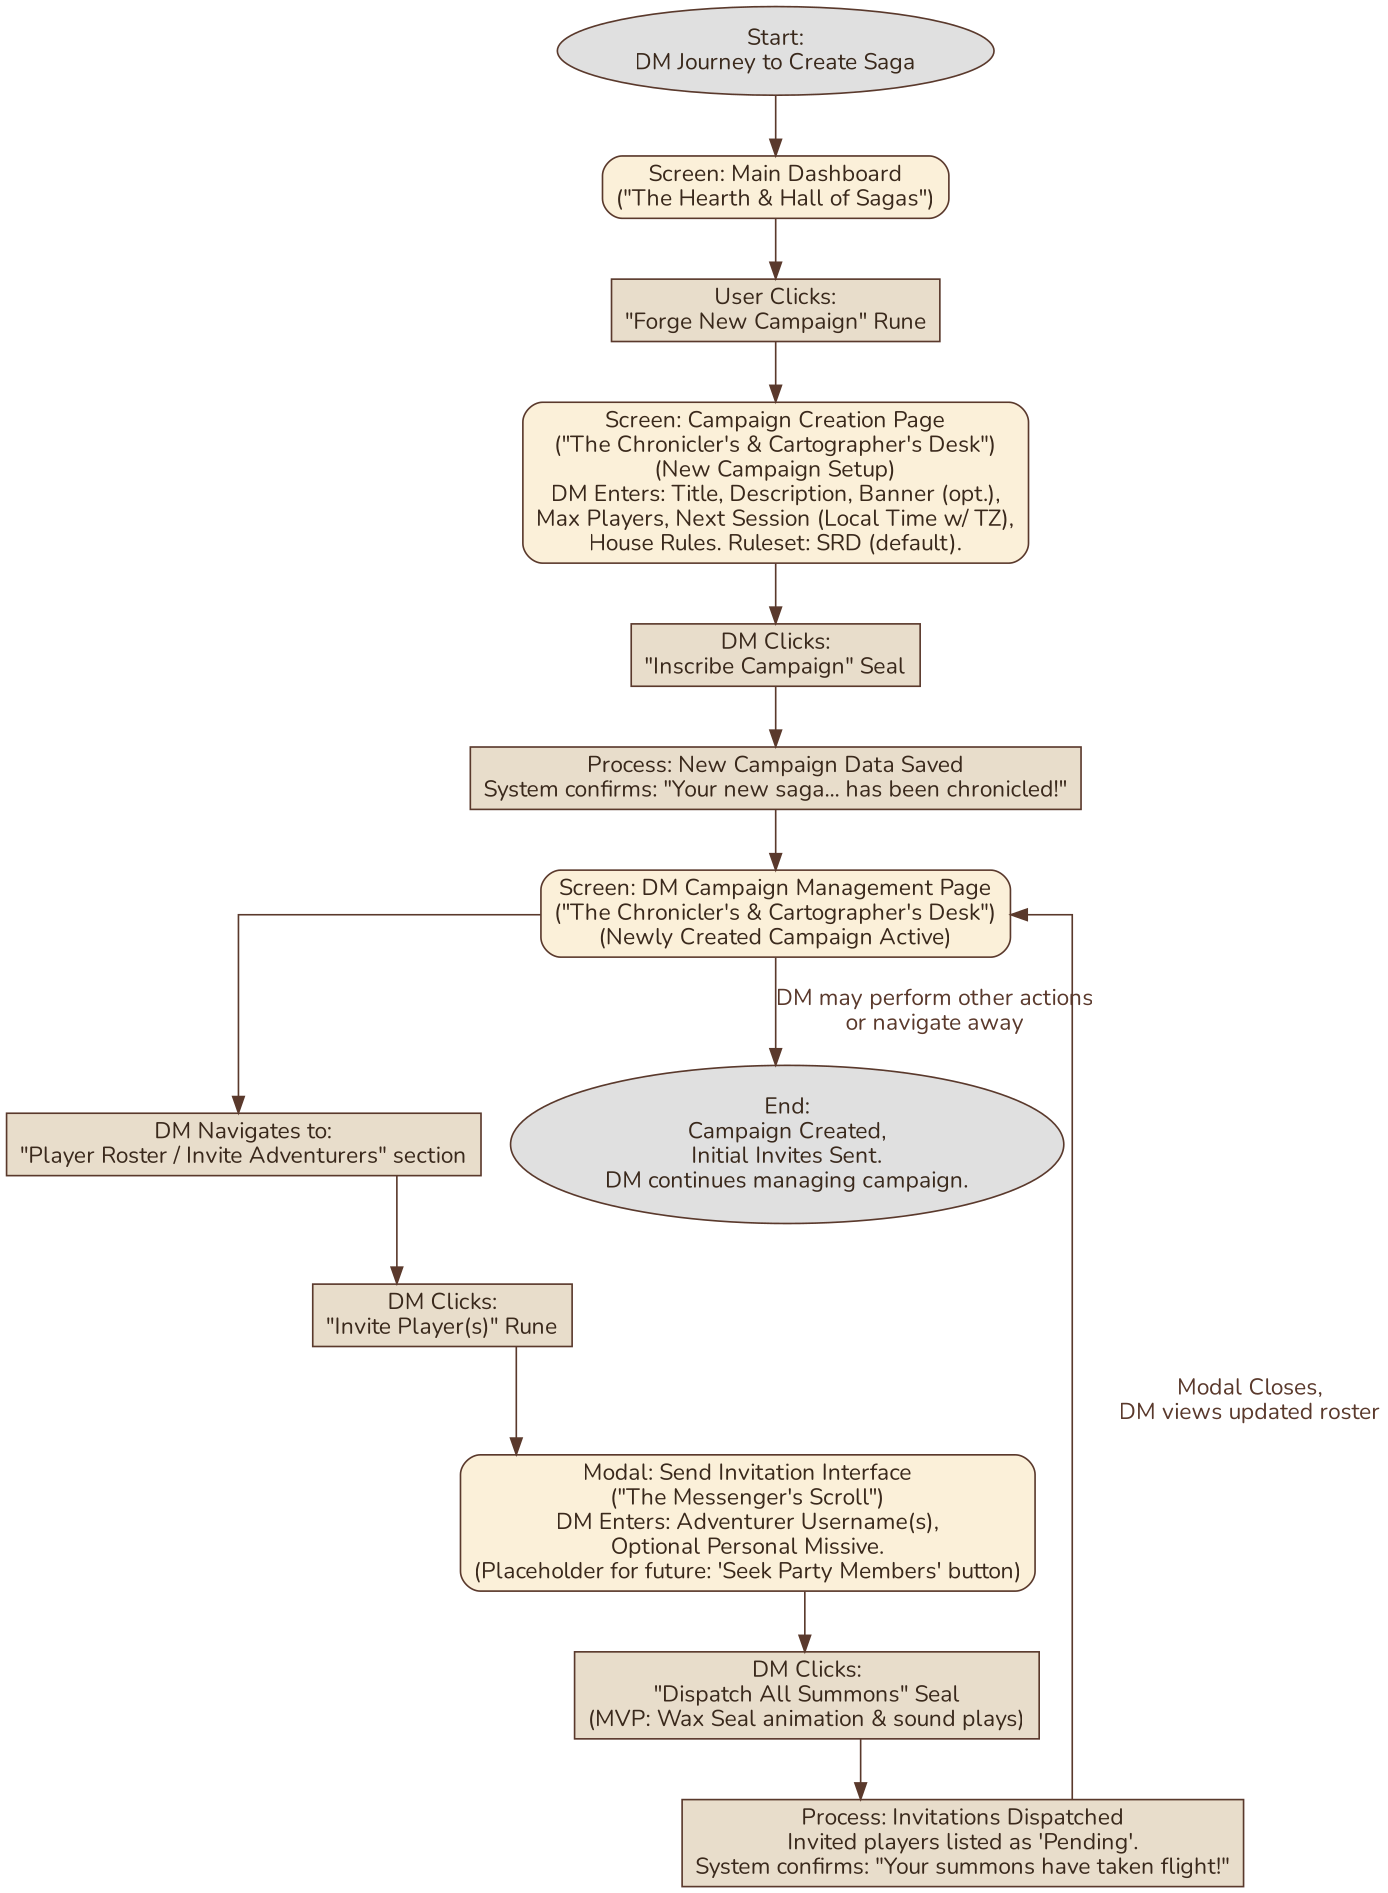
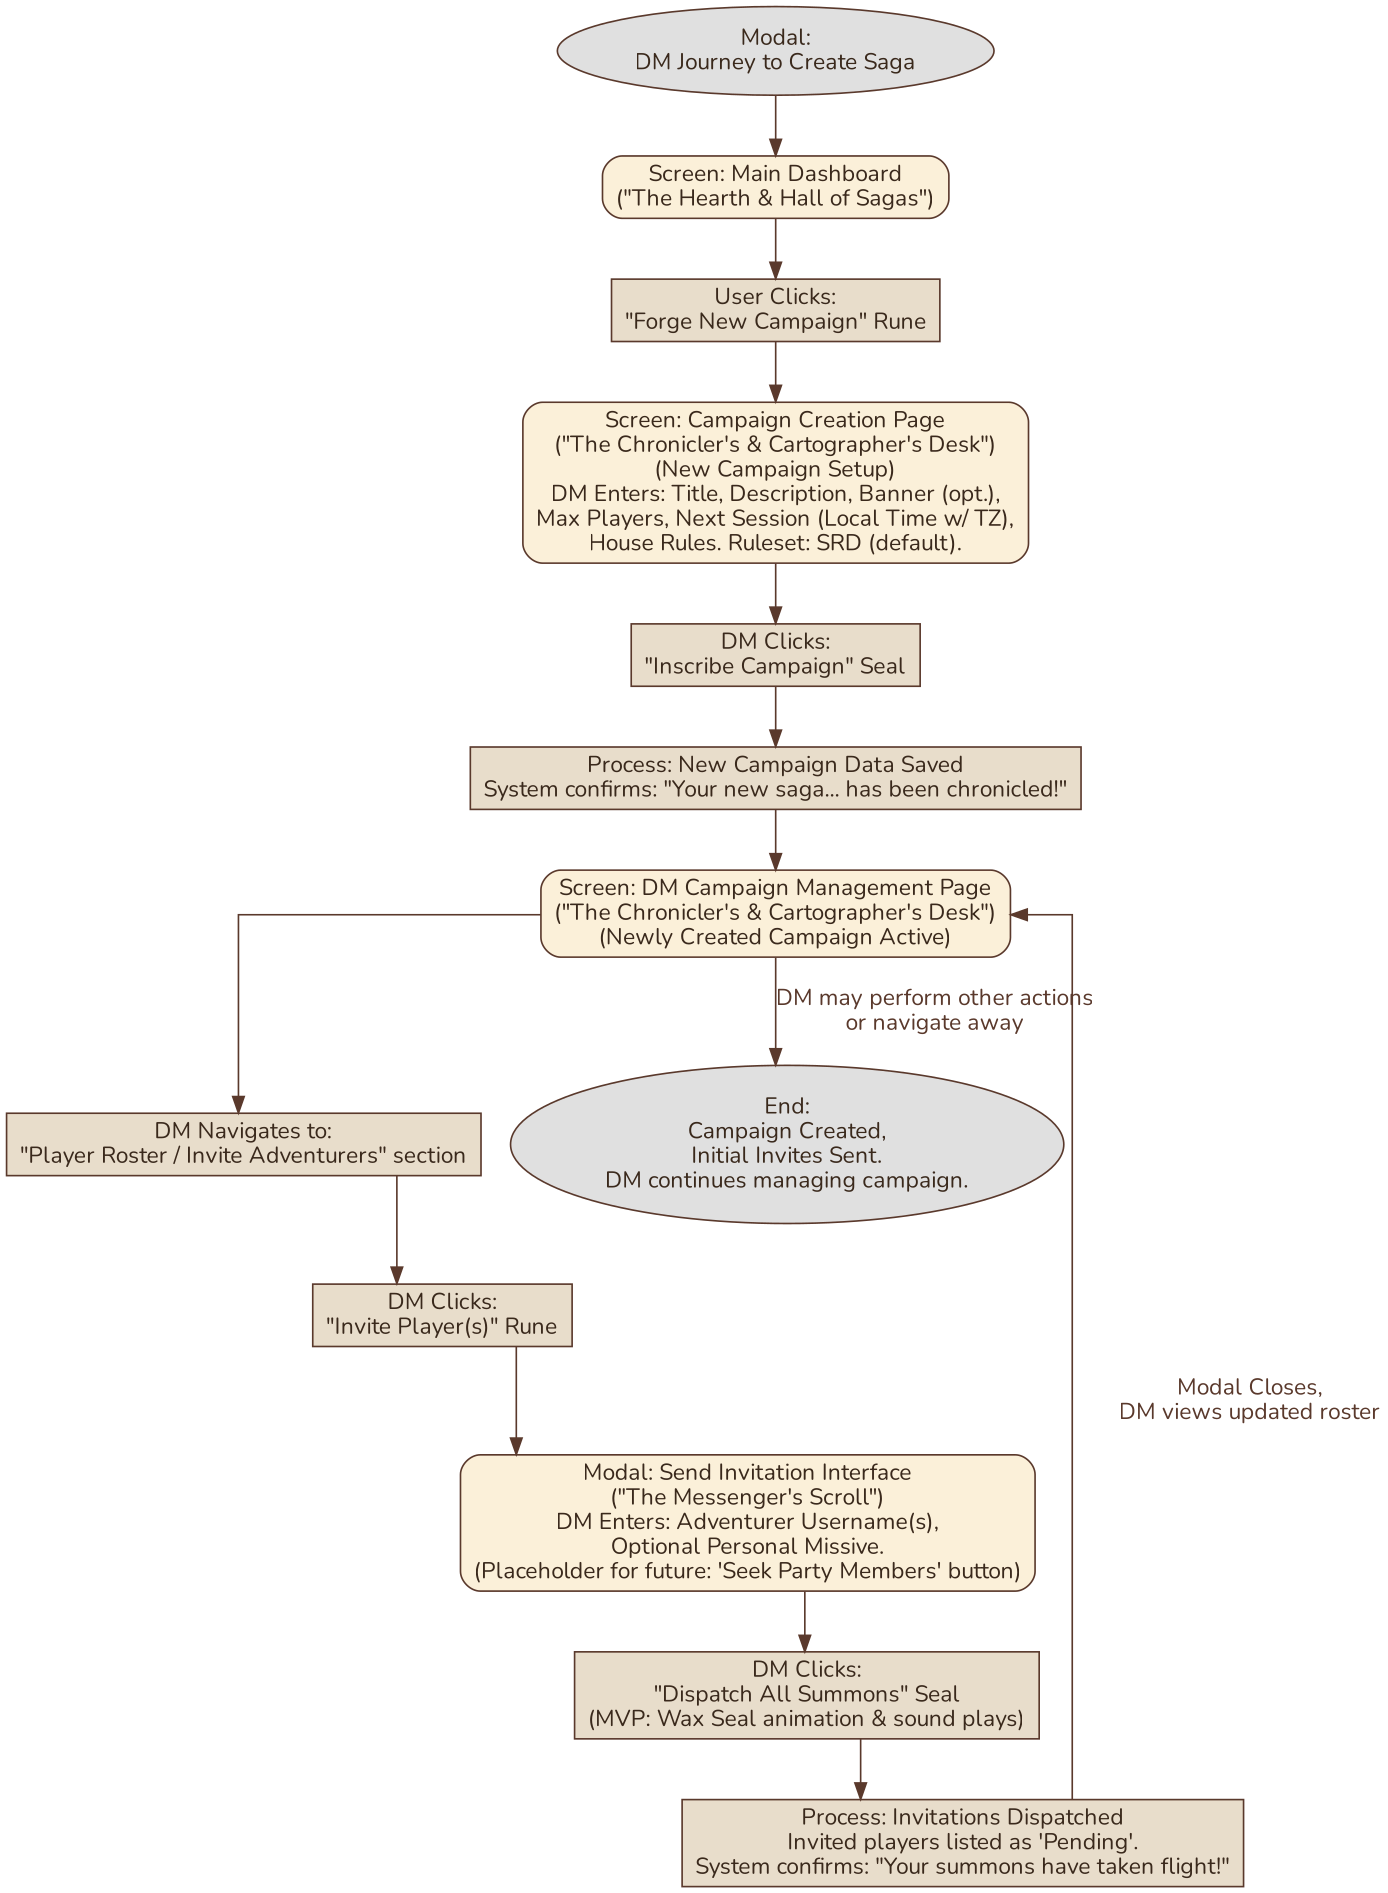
(776, 51) -> (776, 51)
